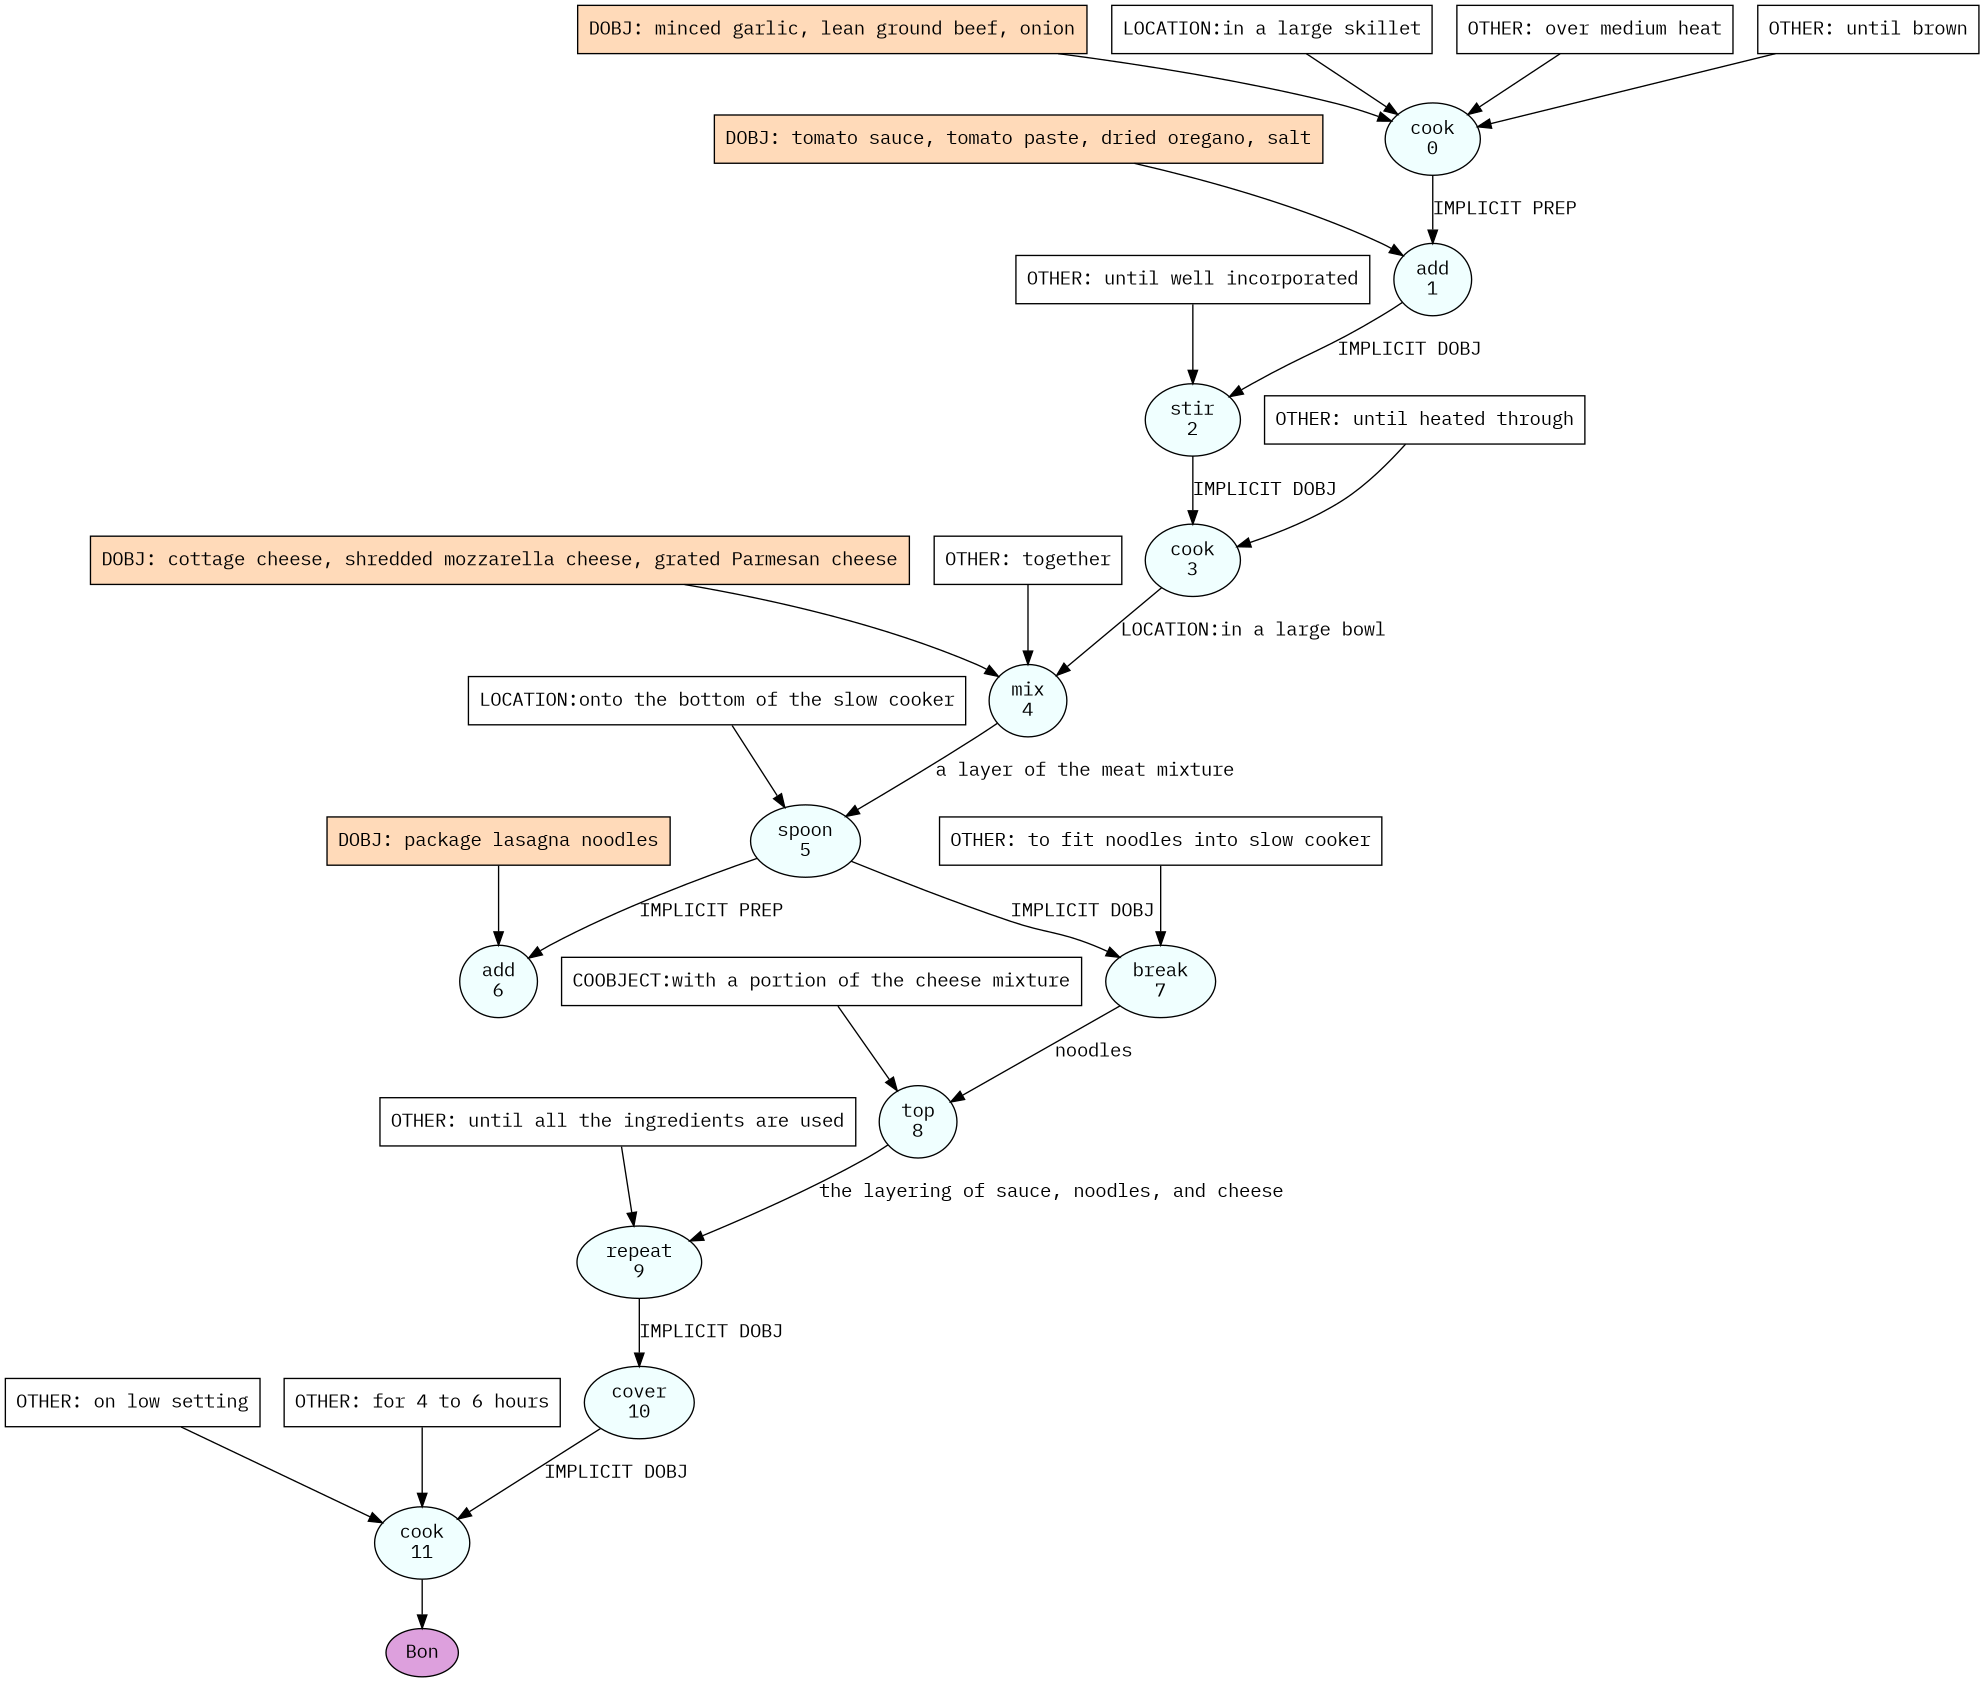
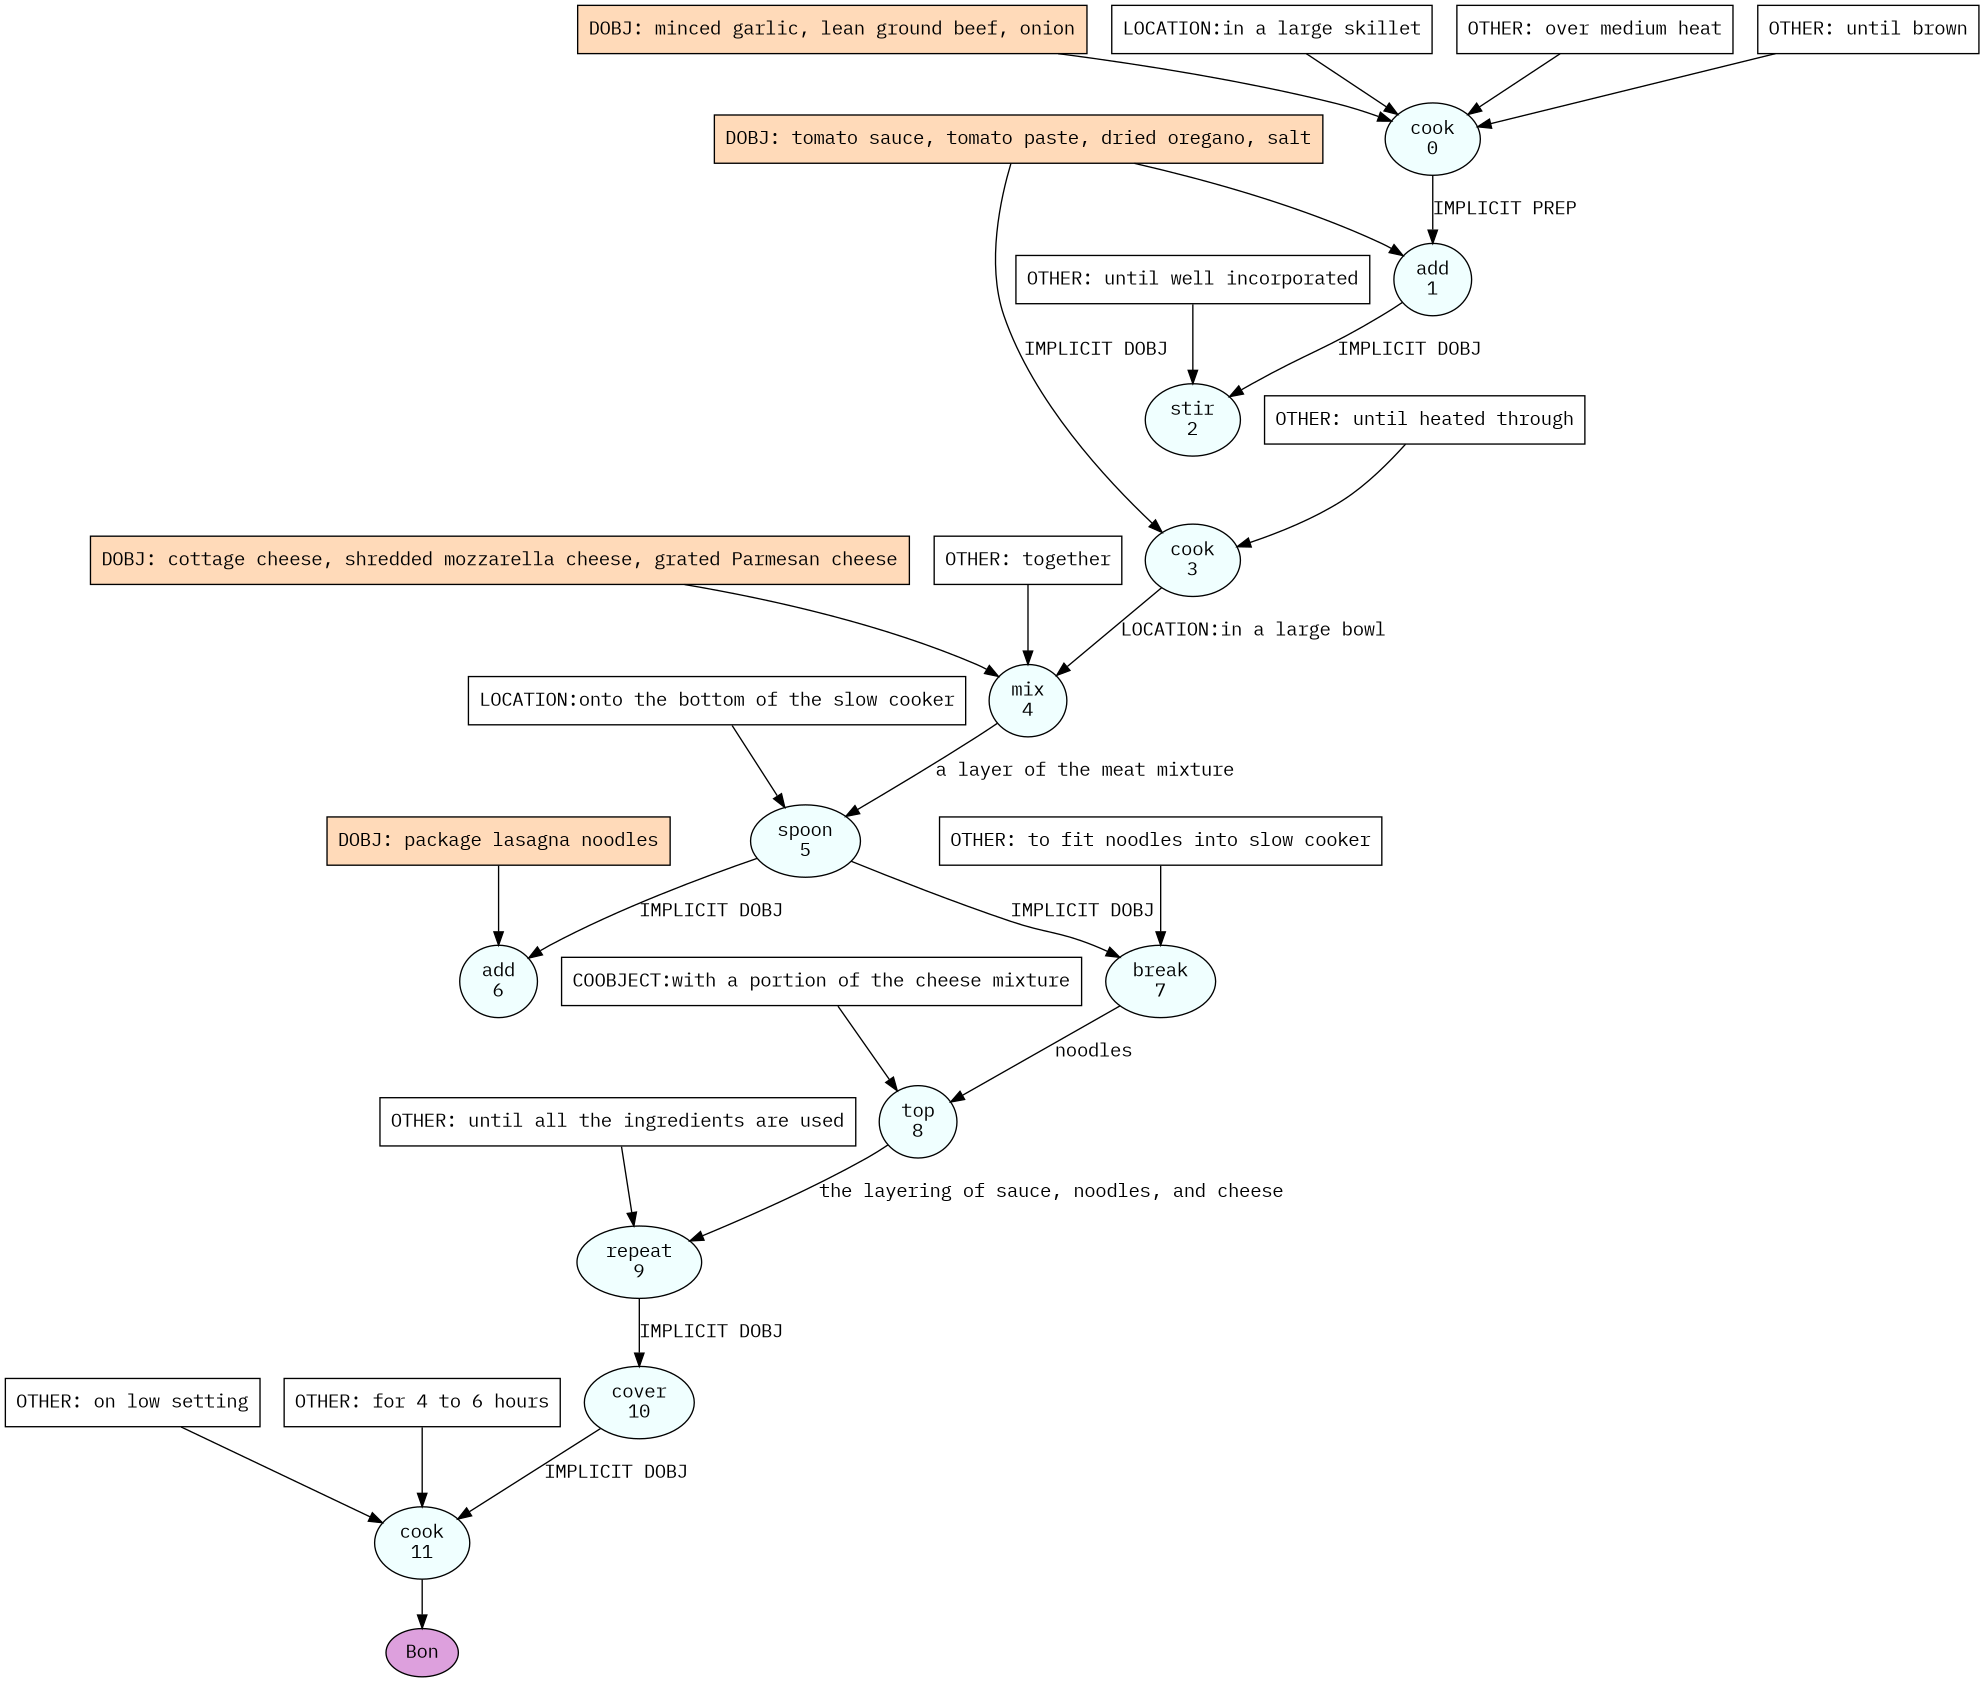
(1193, 483) -> (1025, 362)
(712, 911) -> (712, 911)
